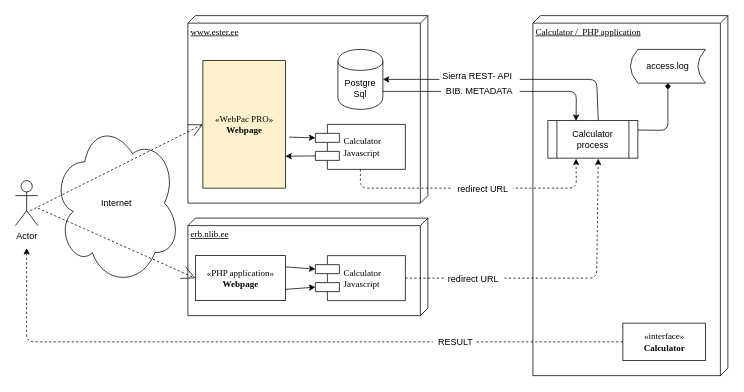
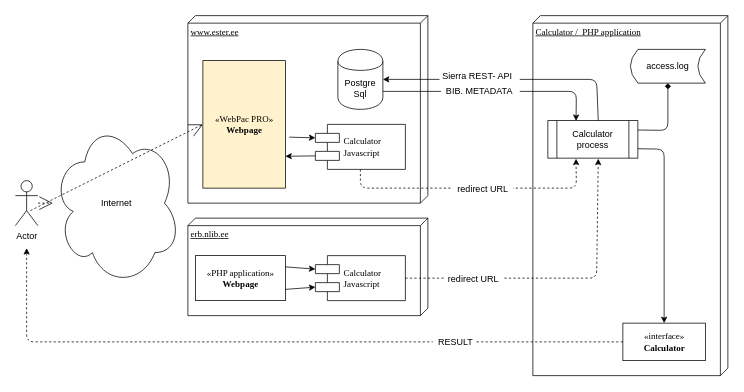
none -> (661, 150)
(116, 243) -> (41, 203)
